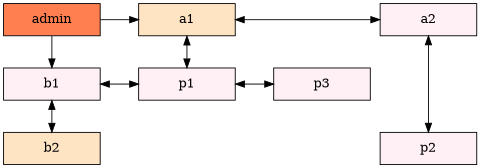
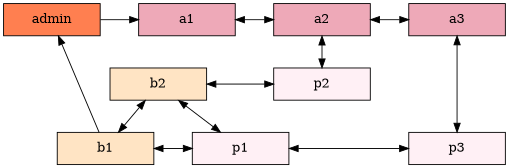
(187, 20) -> (187, 20)
(428, 20) -> (322, 20)
none -> (457, 20)
(52, 47) -> (80, 88)
(187, 52) -> (200, 116)
(52, 84) -> (106, 148)
none -> (240, 84)
